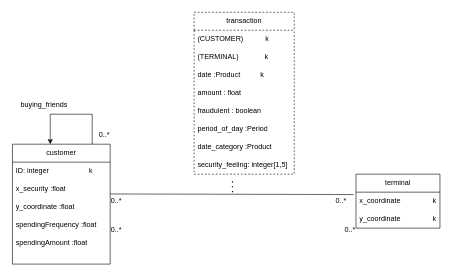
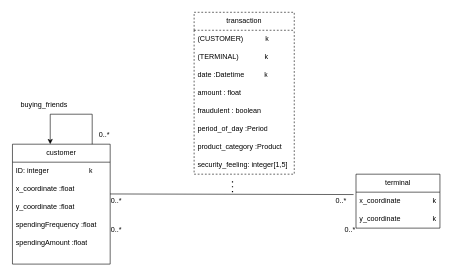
(240, 75) -> (241, 75)
(240, 147) -> (245, 147)
(46, 189) -> (50, 189)
